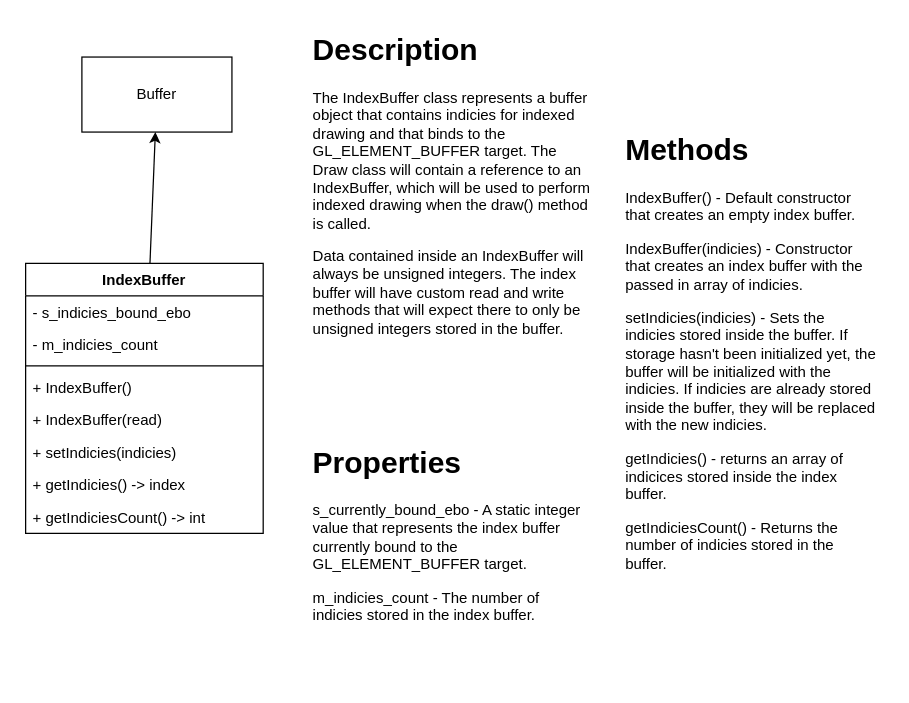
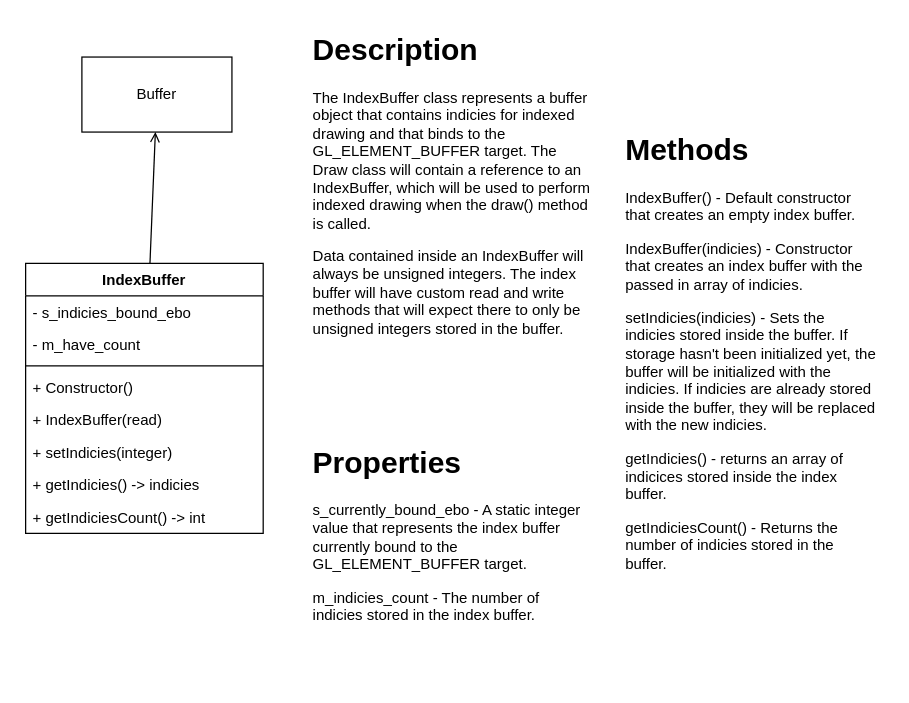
(155, 142) -> (155, 139)
(100, 345) -> (89, 345)
(94, 388) -> (94, 388)
(117, 453) -> (117, 453)
(122, 485) -> (130, 485)
